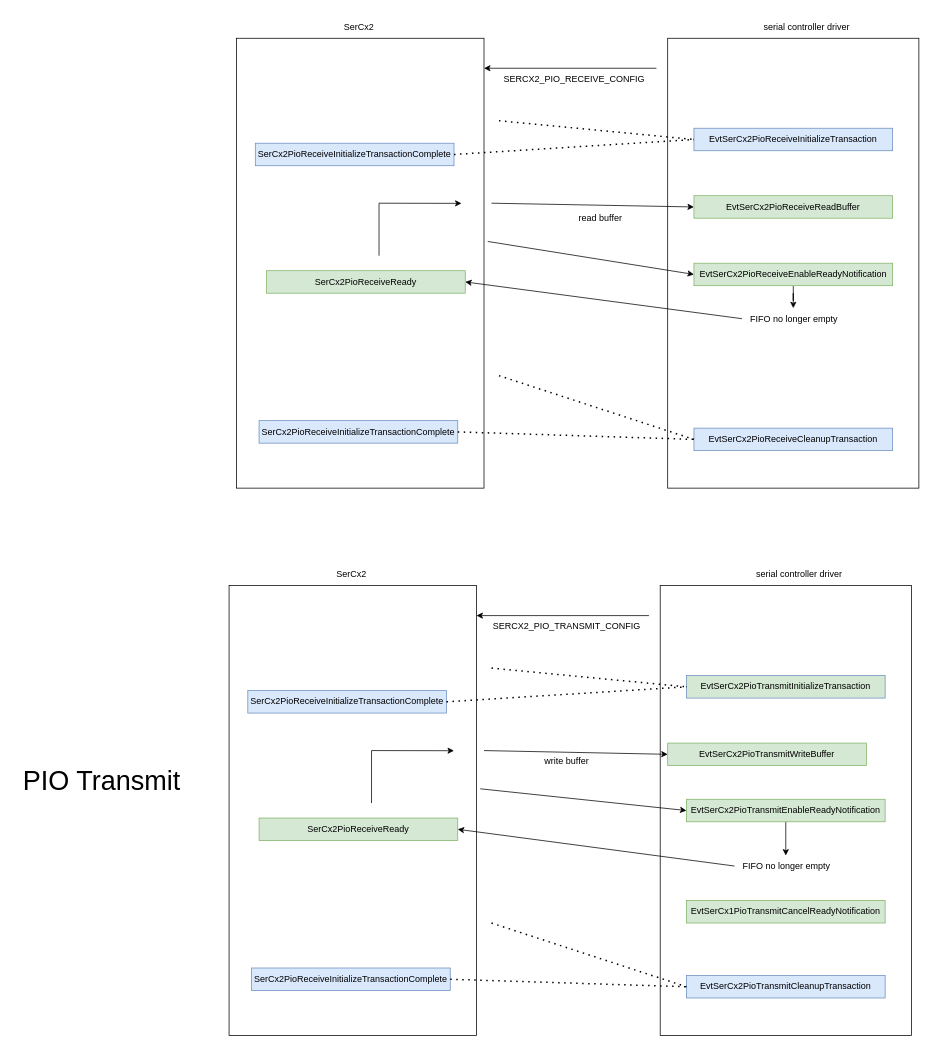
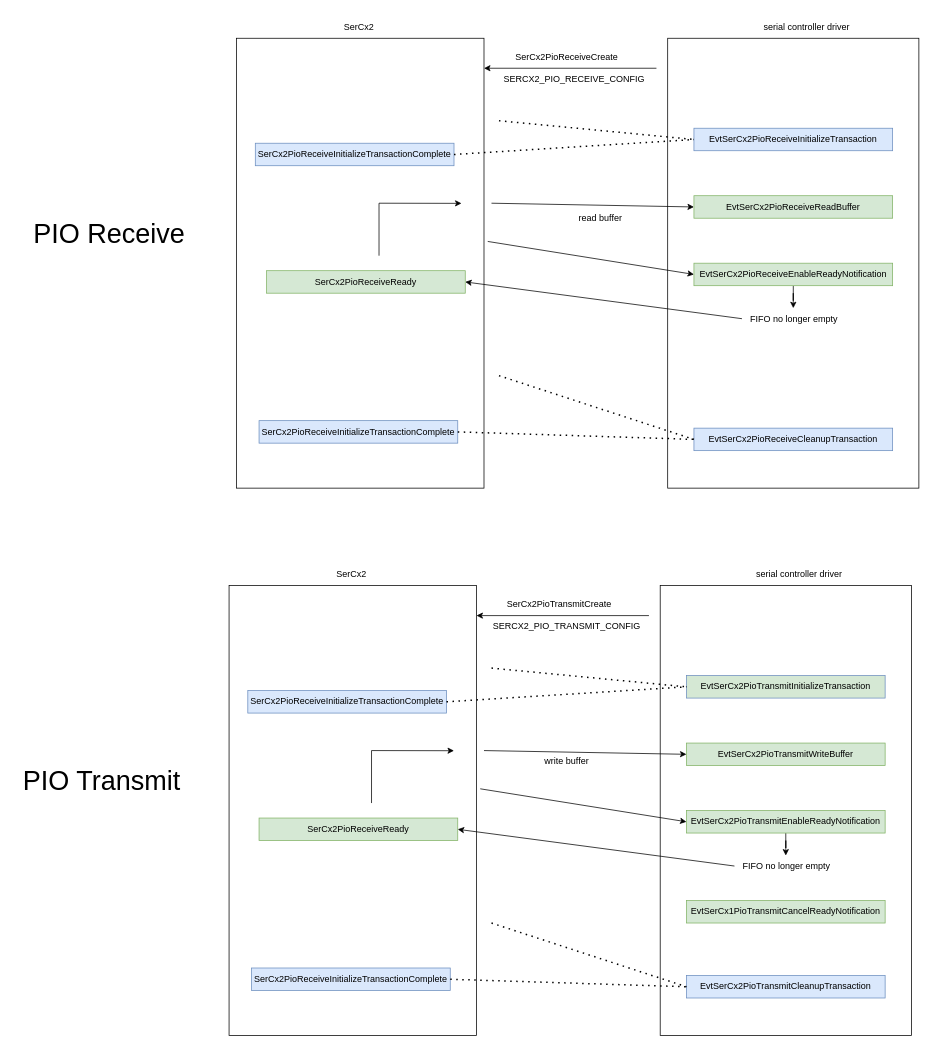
none -> (567, 57)
none -> (109, 233)
none -> (559, 604)
(767, 754) -> (786, 754)
(786, 810) -> (786, 822)
